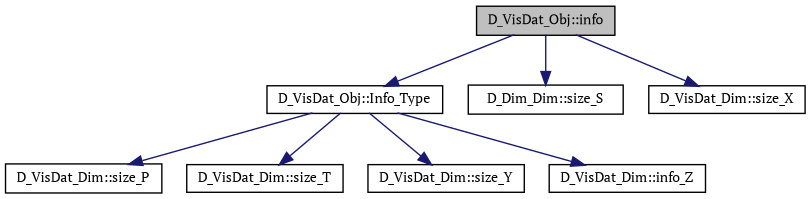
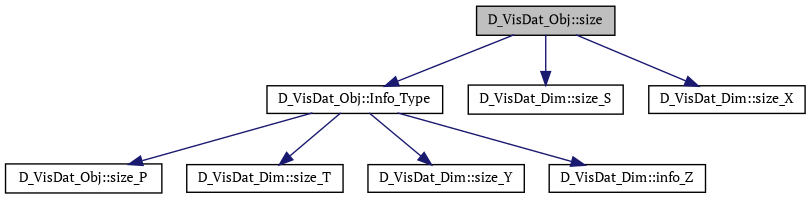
(546, 21) -> (546, 21)
(546, 100) -> (546, 100)
(84, 178) -> (84, 178)
